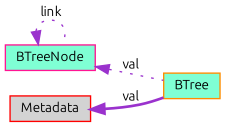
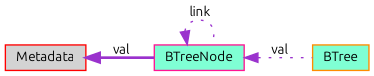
(135, 106) -> (127, 58)
